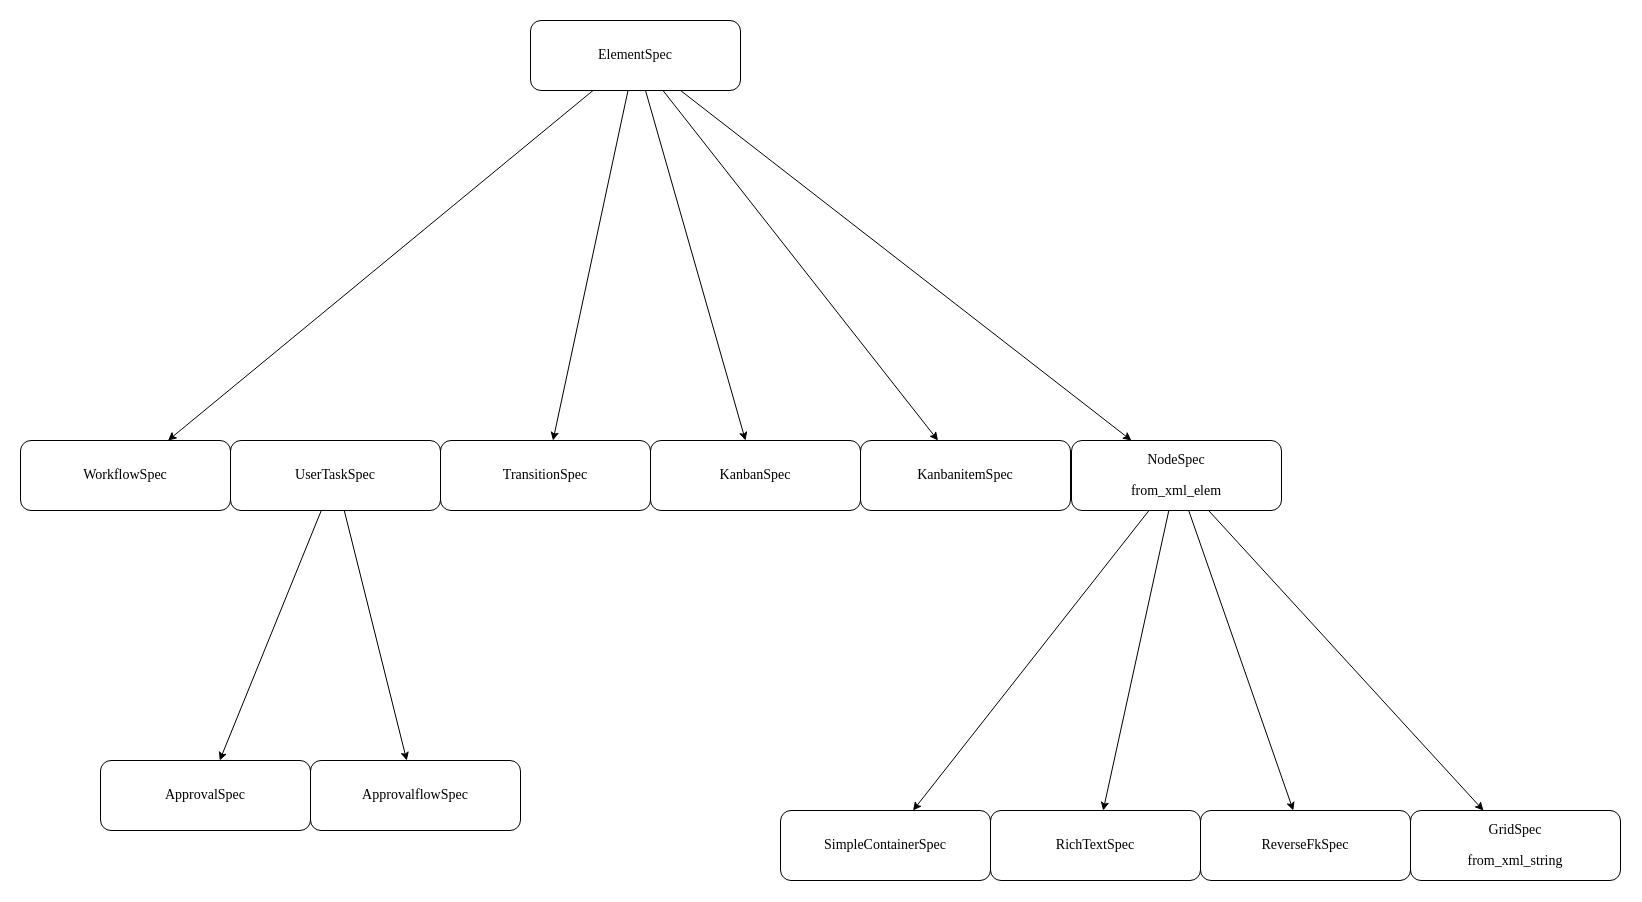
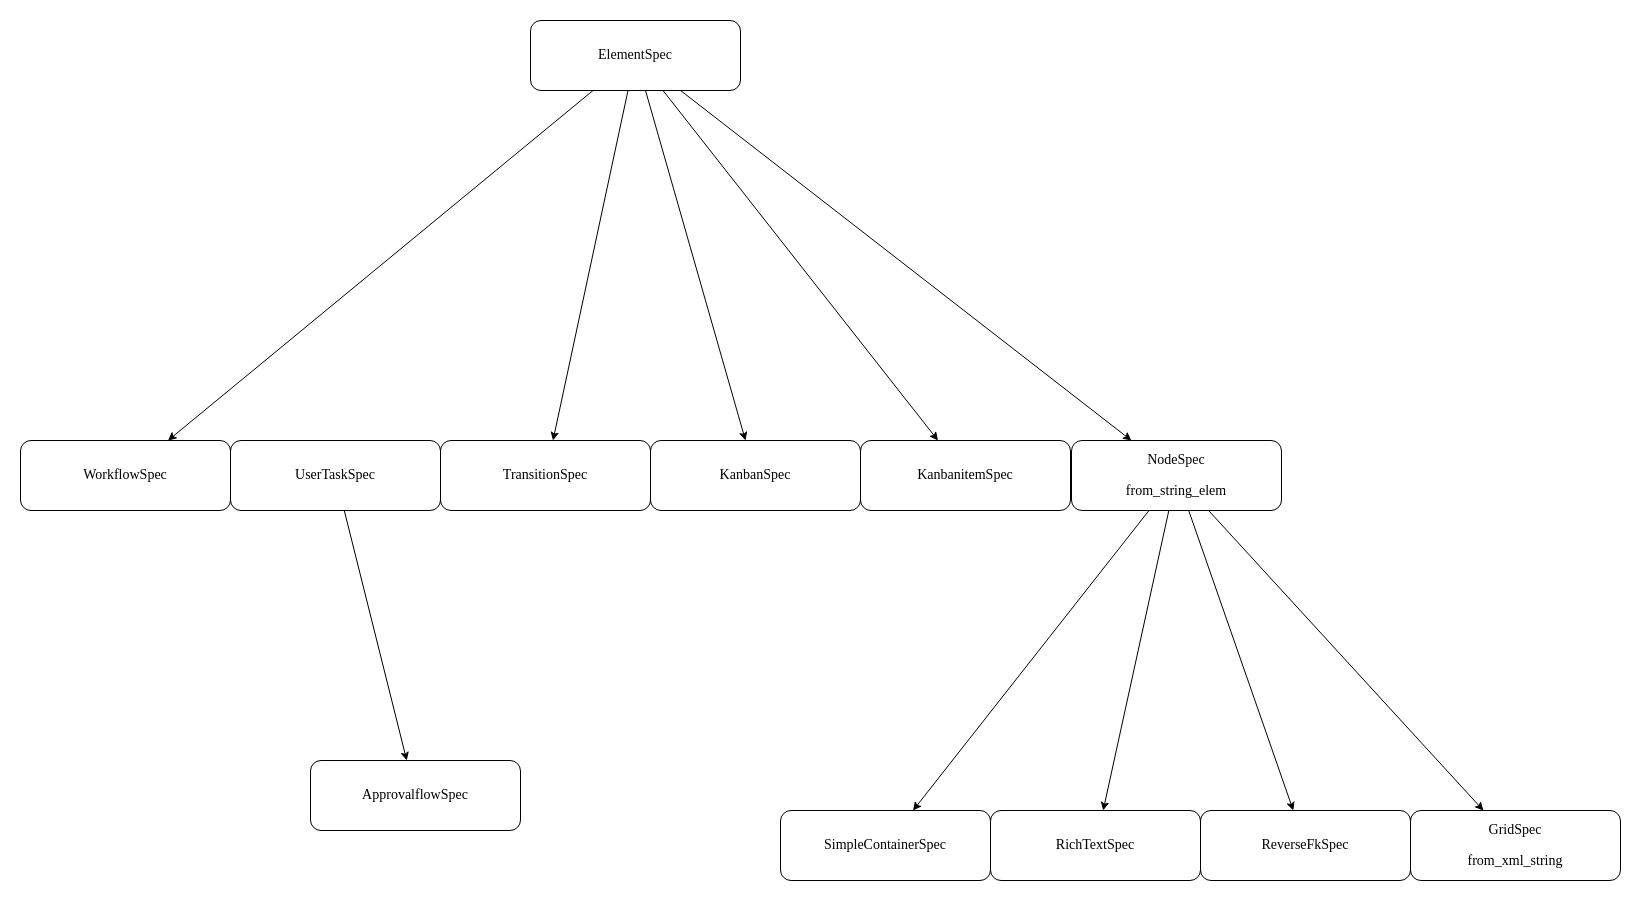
(1177, 476) -> (1177, 476)
(272, 632) -> none
(206, 796) -> none
